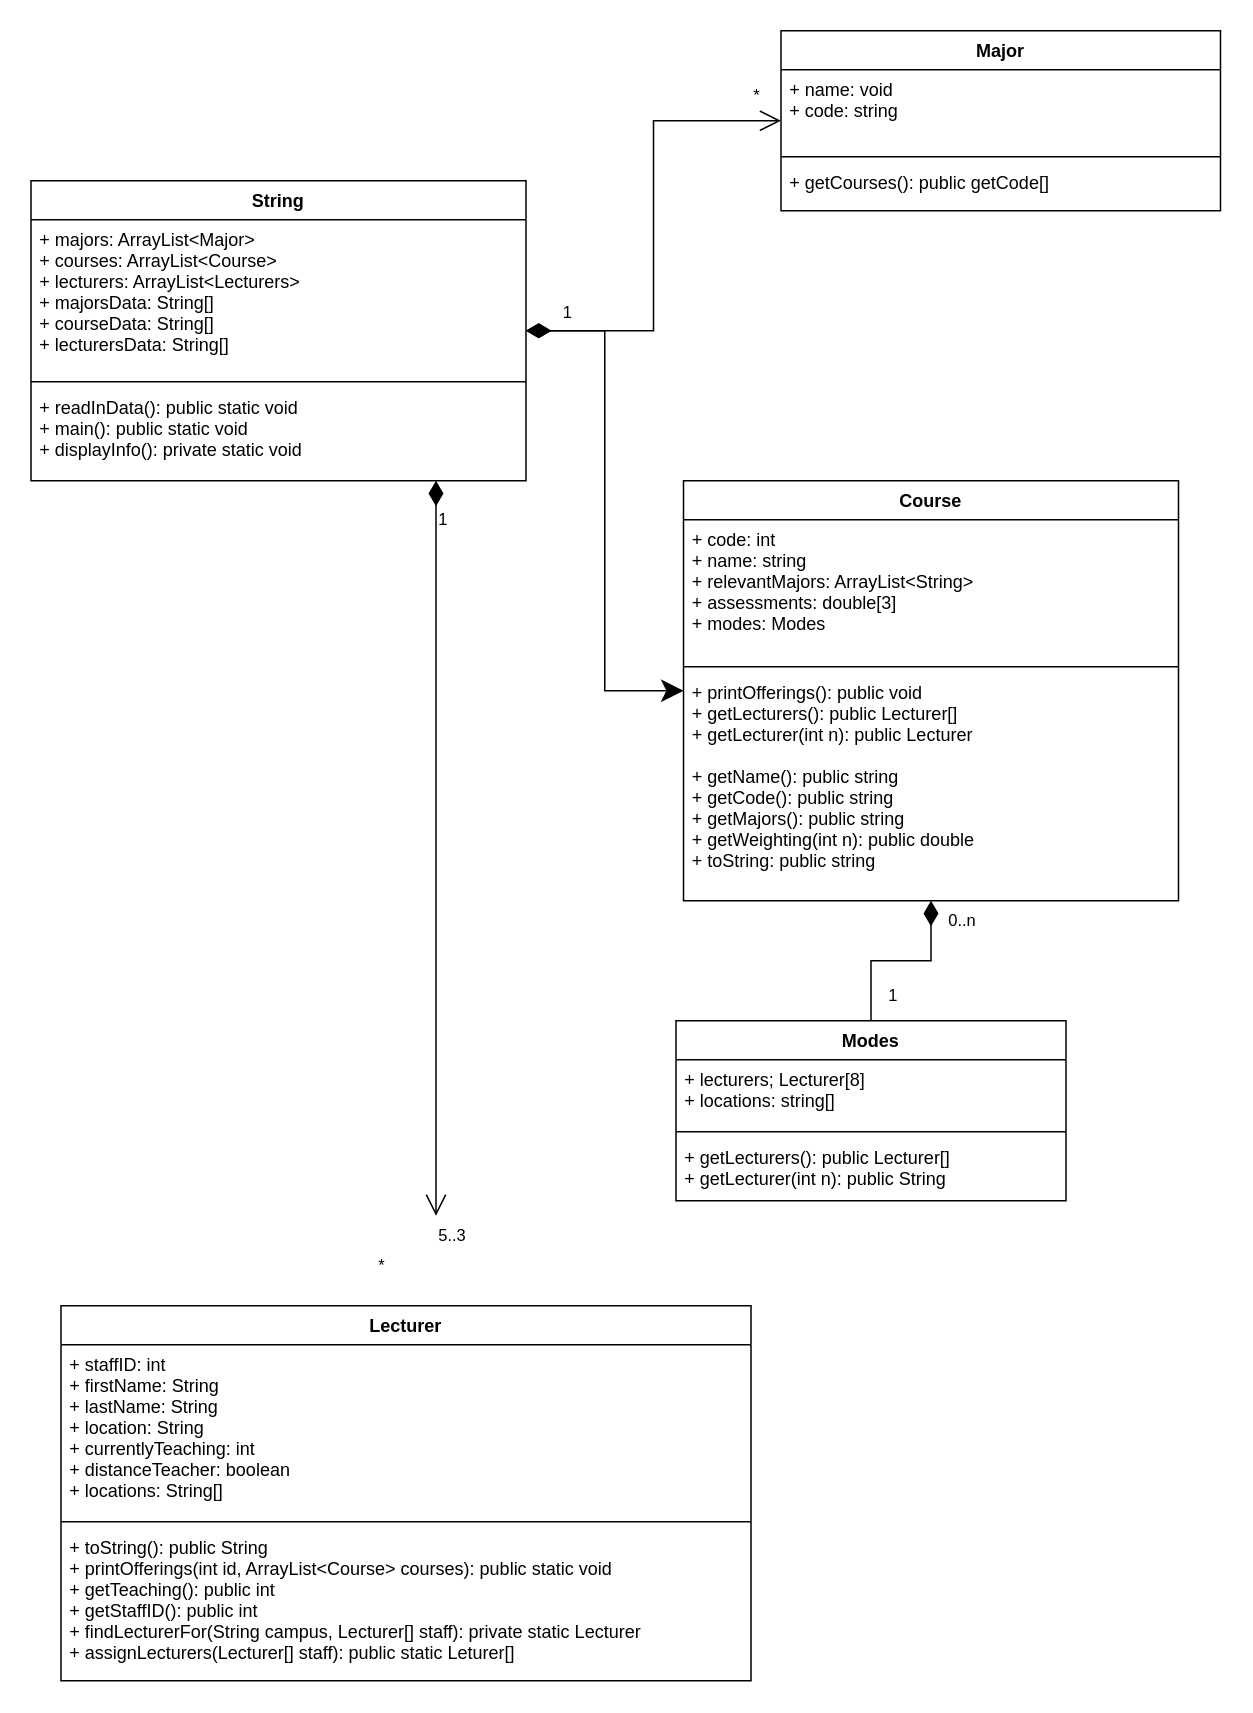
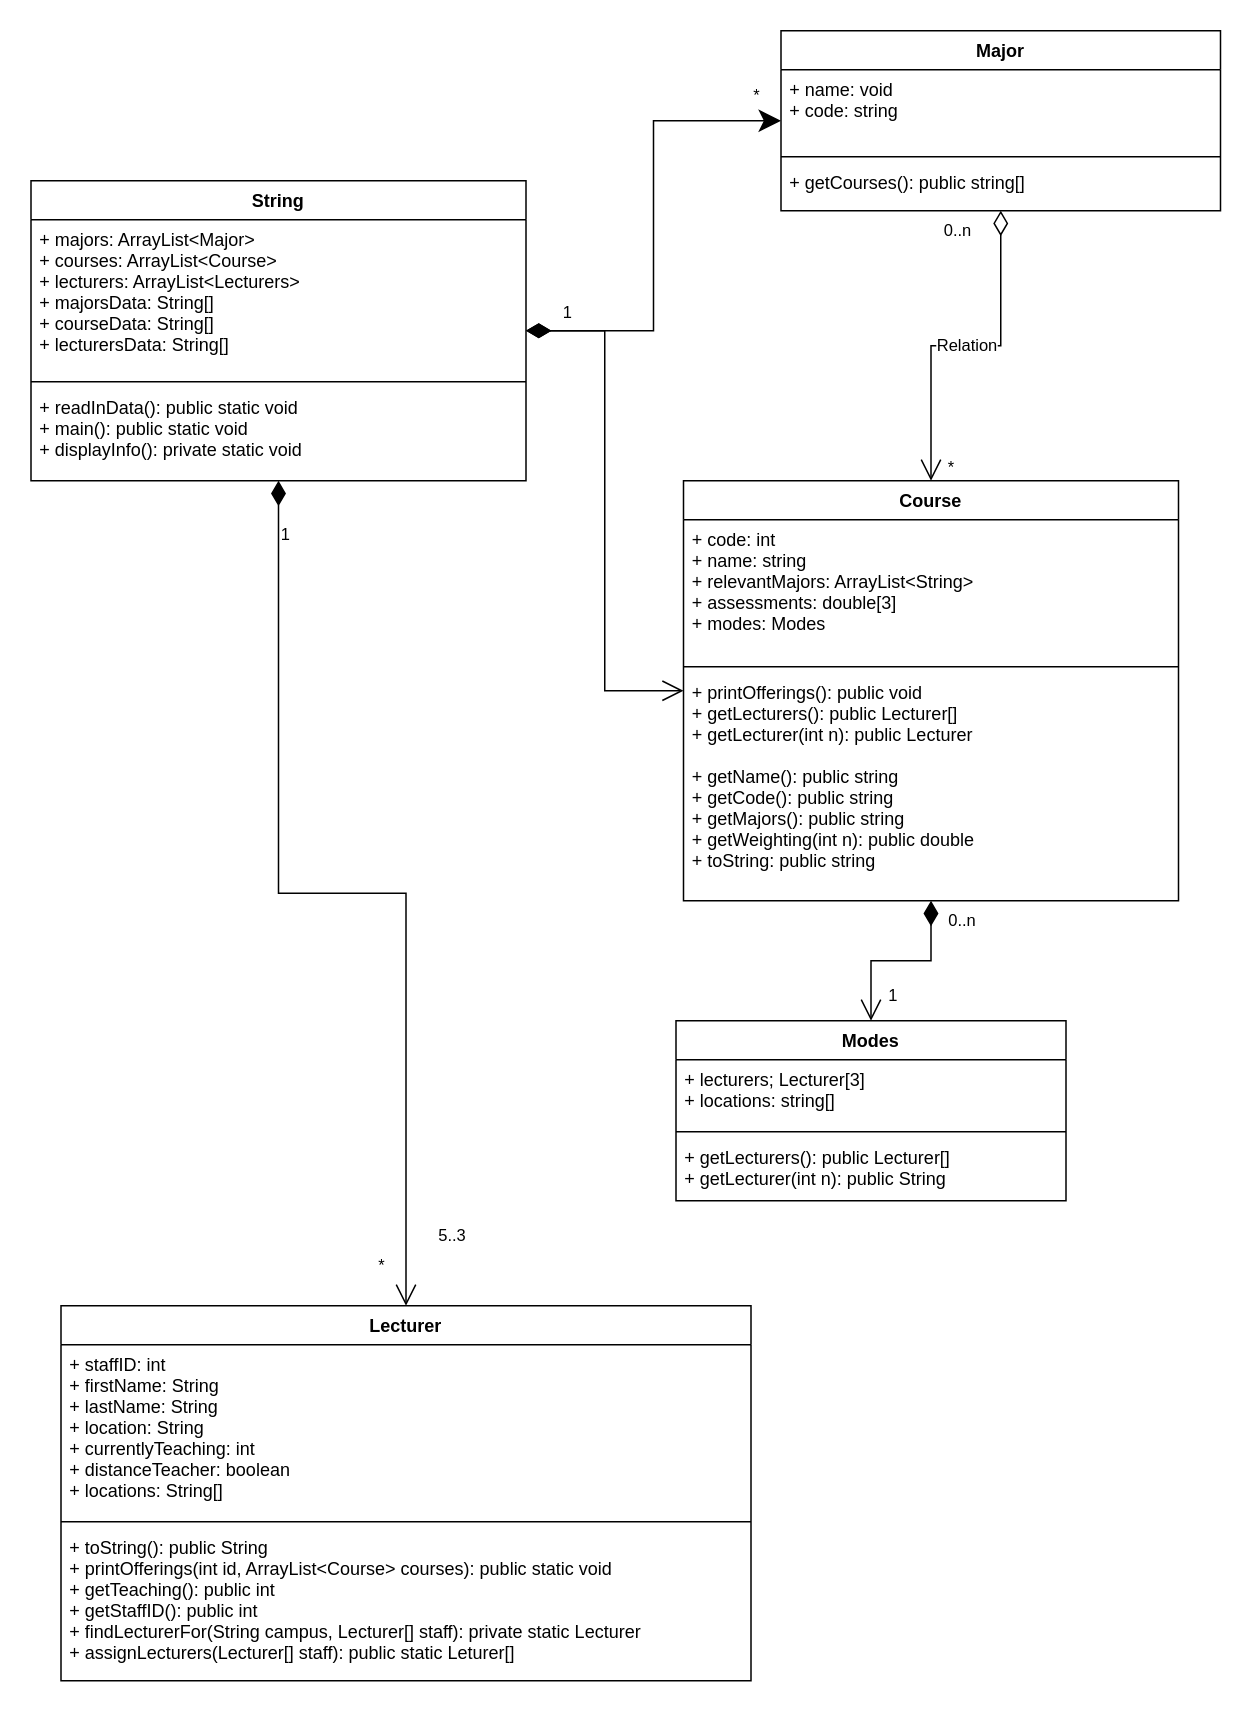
(768, 121) -> (762, 121)
(936, 183) -> (929, 183)
none -> (956, 346)
(665, 691) -> (670, 691)
(436, 858) -> (353, 893)
(871, 1014) -> (871, 1013)
(796, 1080) -> (796, 1080)
